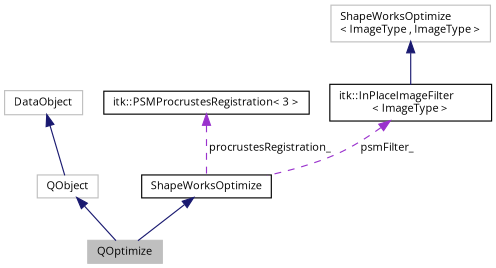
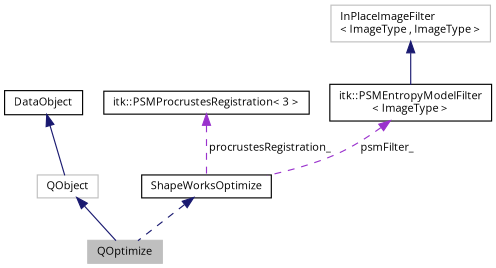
(411, 24) -> (411, 24)
(44, 103) -> (44, 103)
(411, 103) -> (411, 103)
(161, 223) -> (161, 223)
